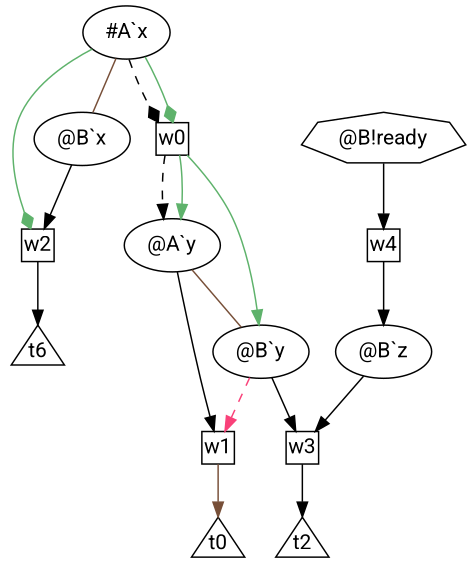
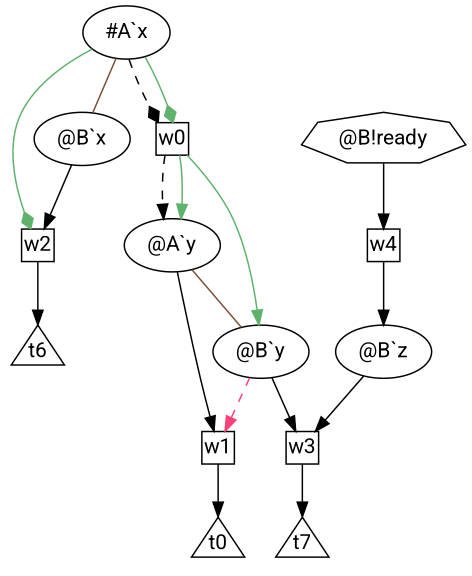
(218, 483) -> (218, 483)
(302, 544) -> (302, 544)
